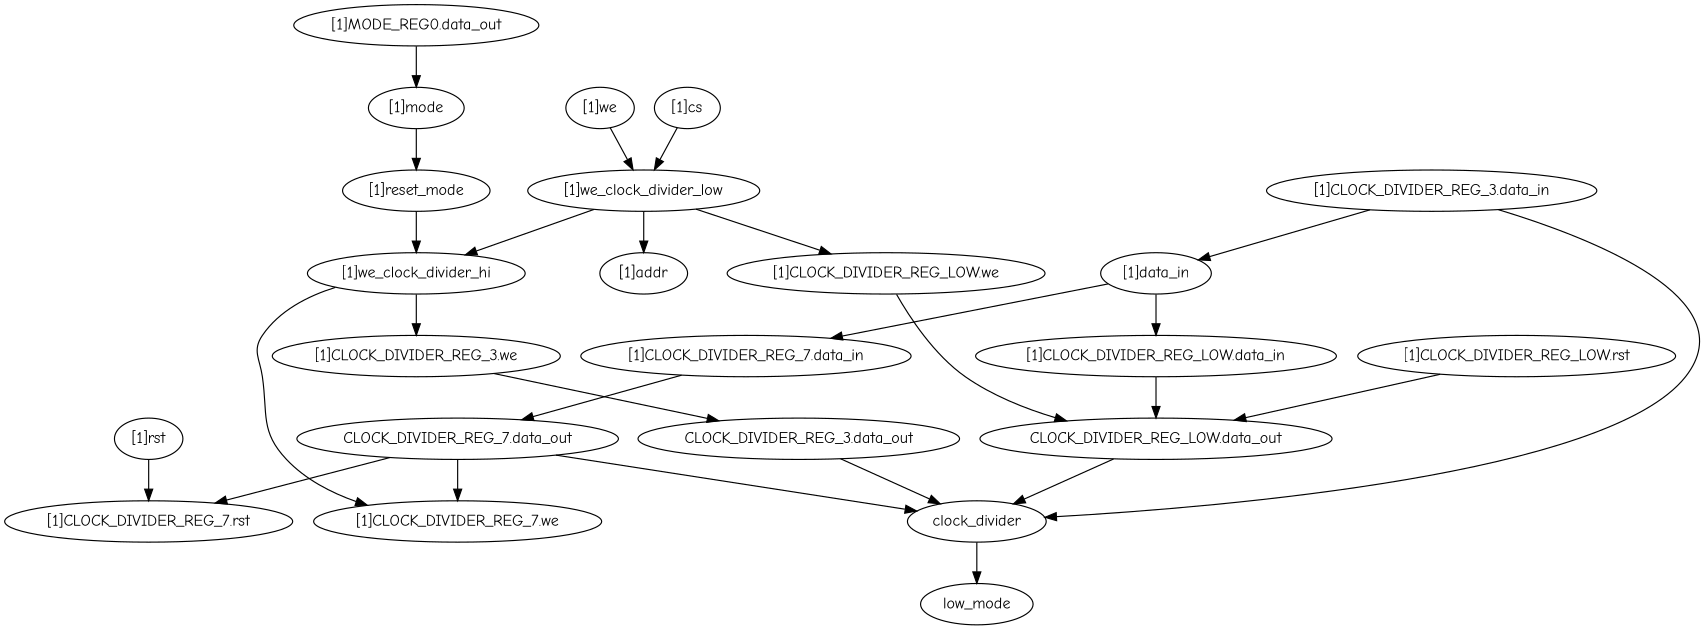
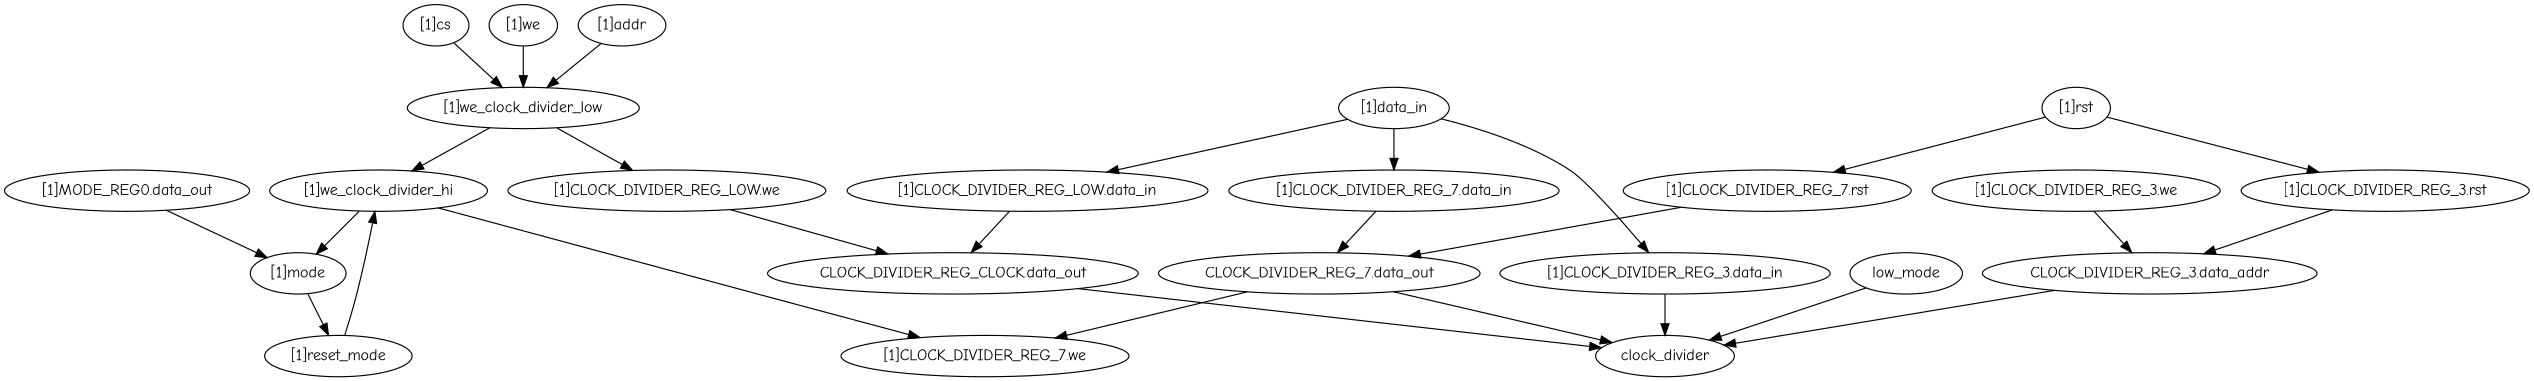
none -> (2385, 191)
(644, 226) -> (579, 62)
(1290, 233) -> (1554, 161)
(416, 309) -> (342, 229)
(1517, 356) -> none
(799, 439) -> (2150, 273)
(1156, 439) -> (953, 273)
(300, 481) -> (1551, 231)
(977, 557) -> (1793, 312)
